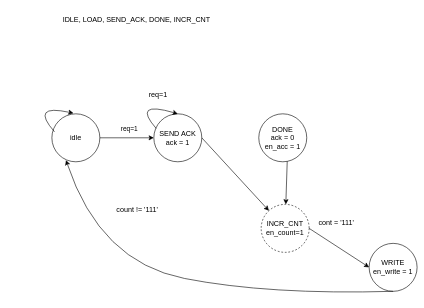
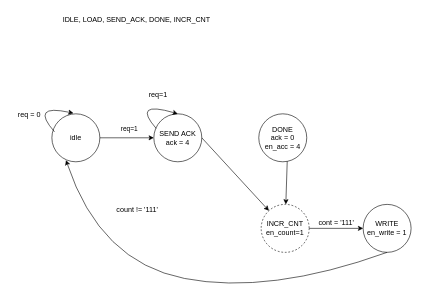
none -> (29, 114)
(178, 138) -> (178, 138)
(283, 138) -> (283, 138)
(393, 267) -> (387, 228)
